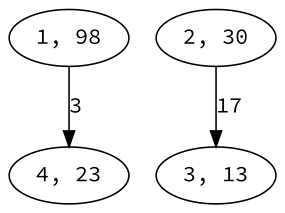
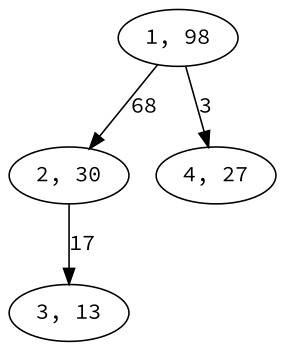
none -> (129, 100)
(69, 175) -> (216, 175)
